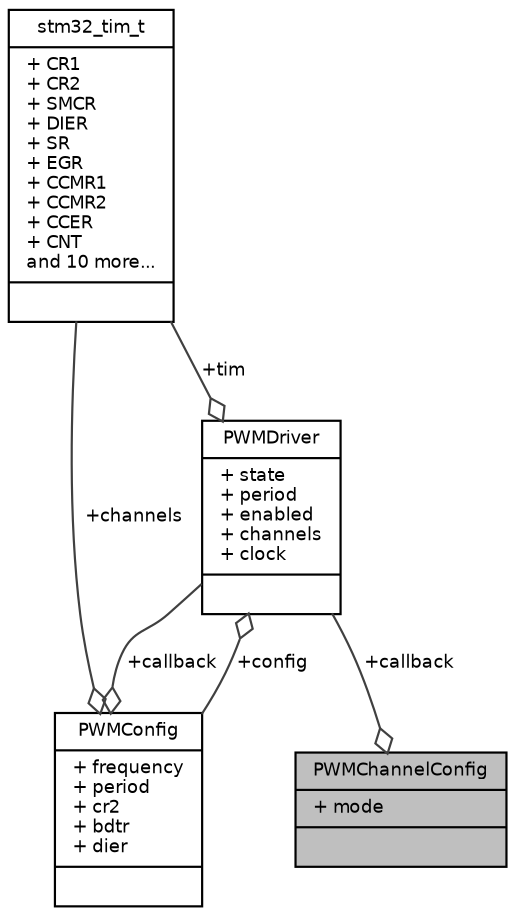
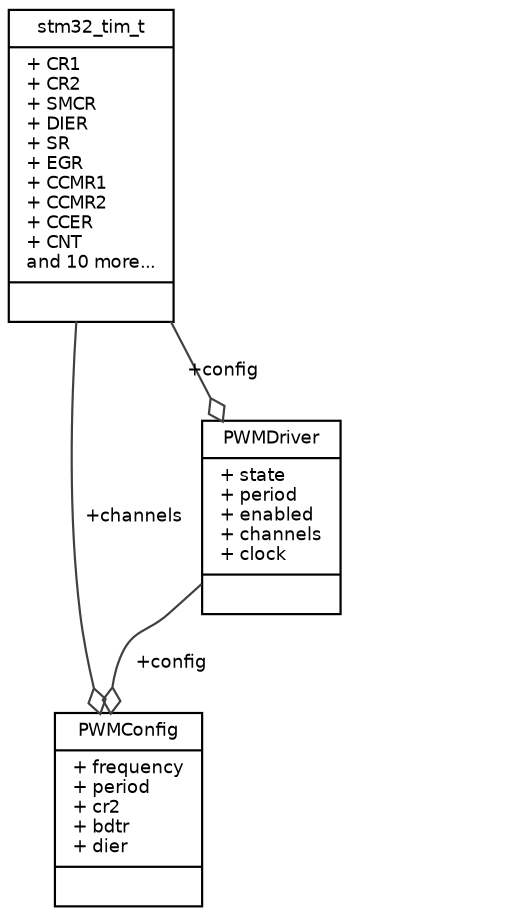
(221, 371) -> (221, 371)
(169, 664) -> (169, 664)
(223, 678) -> none
(401, 810) -> none
